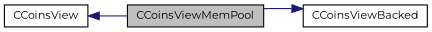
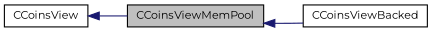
(278, 9) -> (289, 23)
